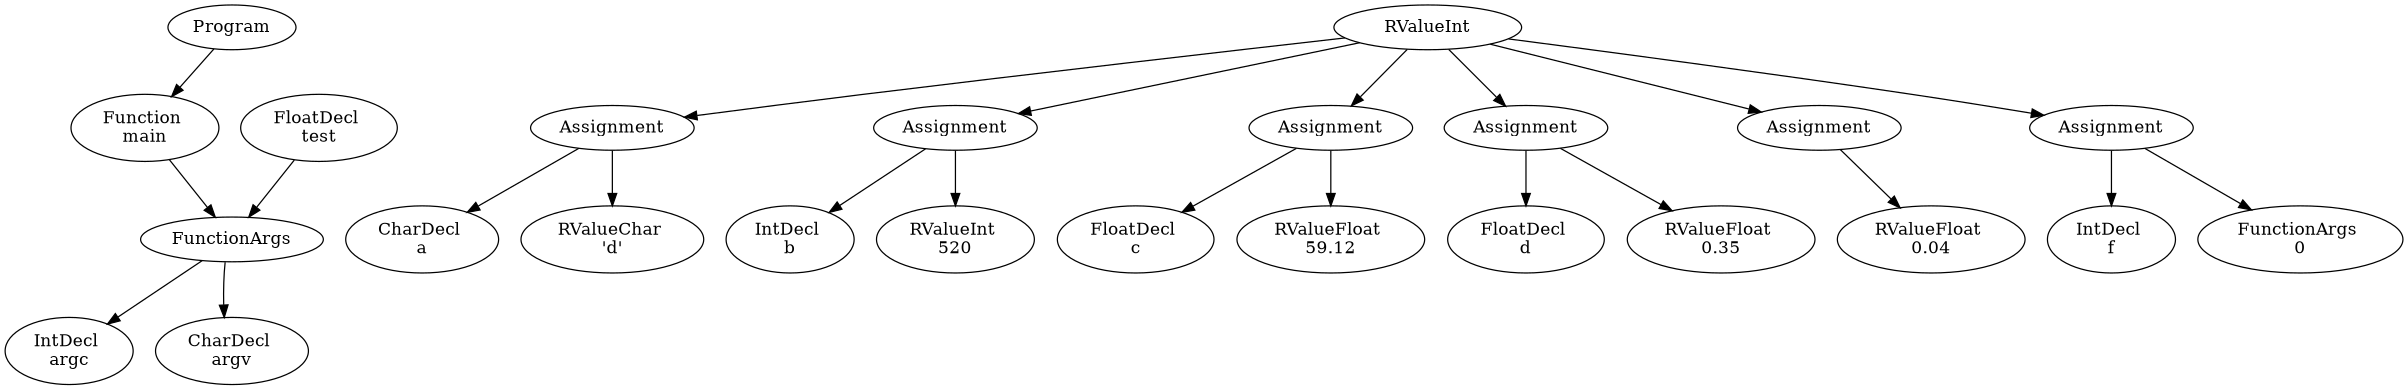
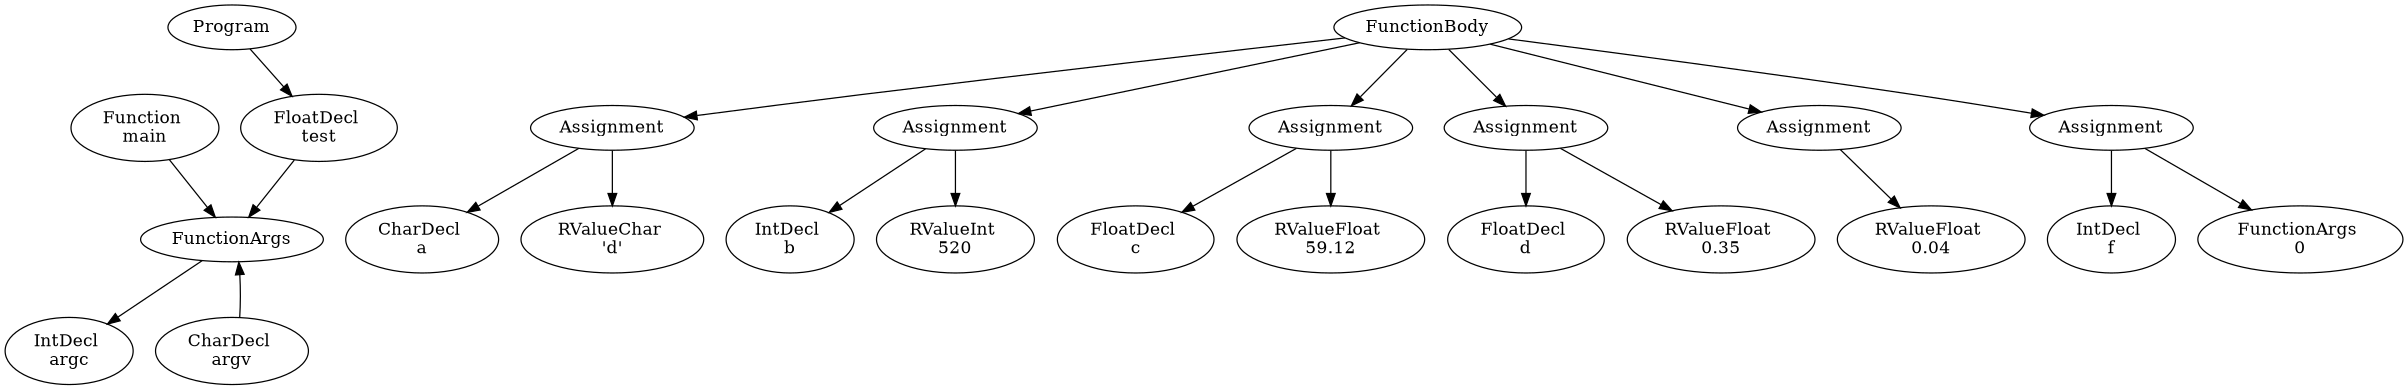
(1428, 27) -> (1428, 27)
(197, 68) -> (267, 68)
(224, 284) -> (240, 296)
